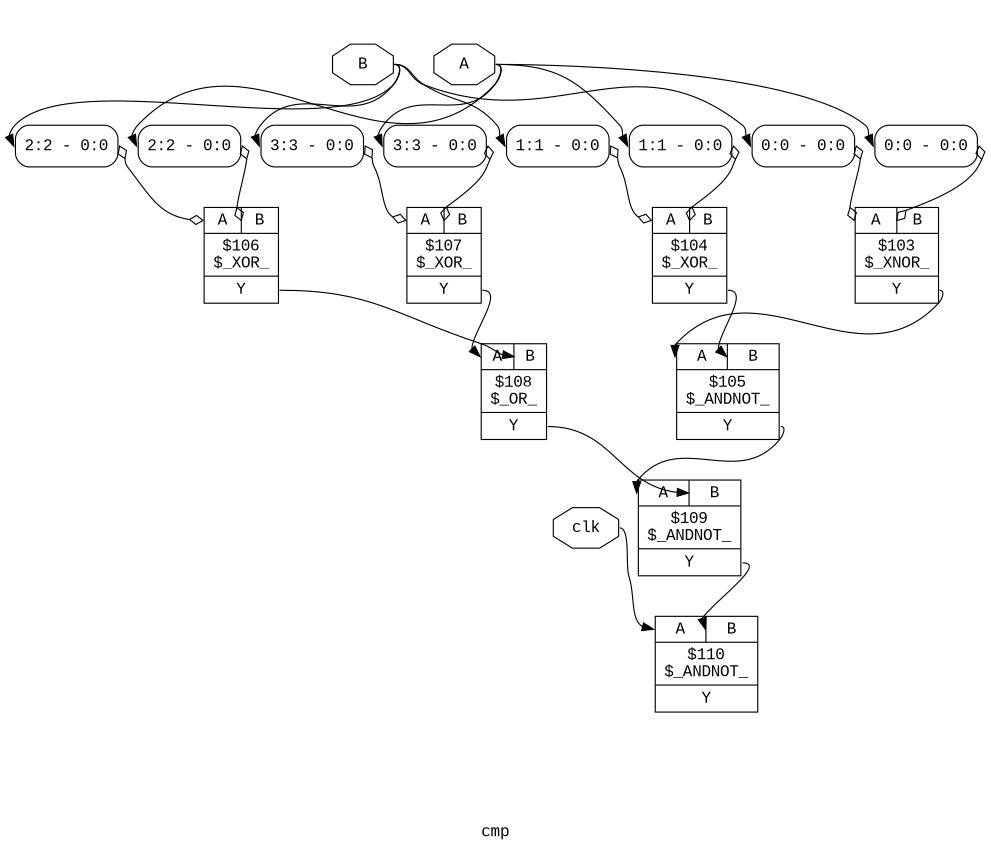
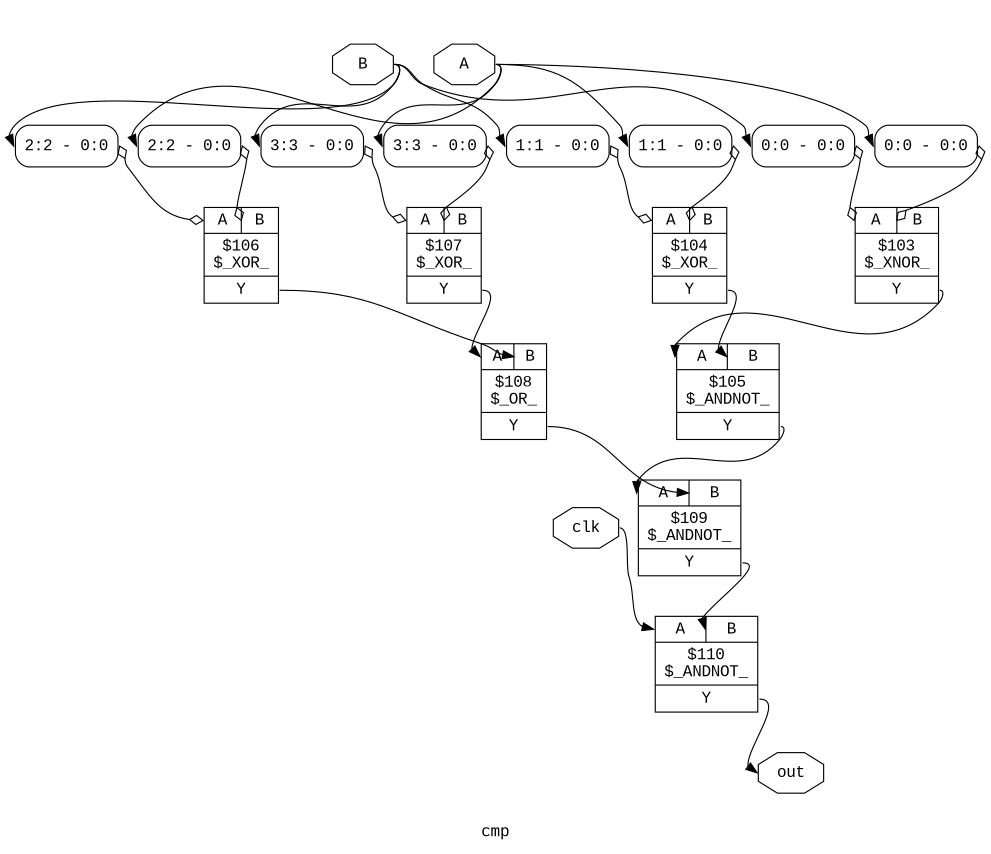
none -> (791, 773)
